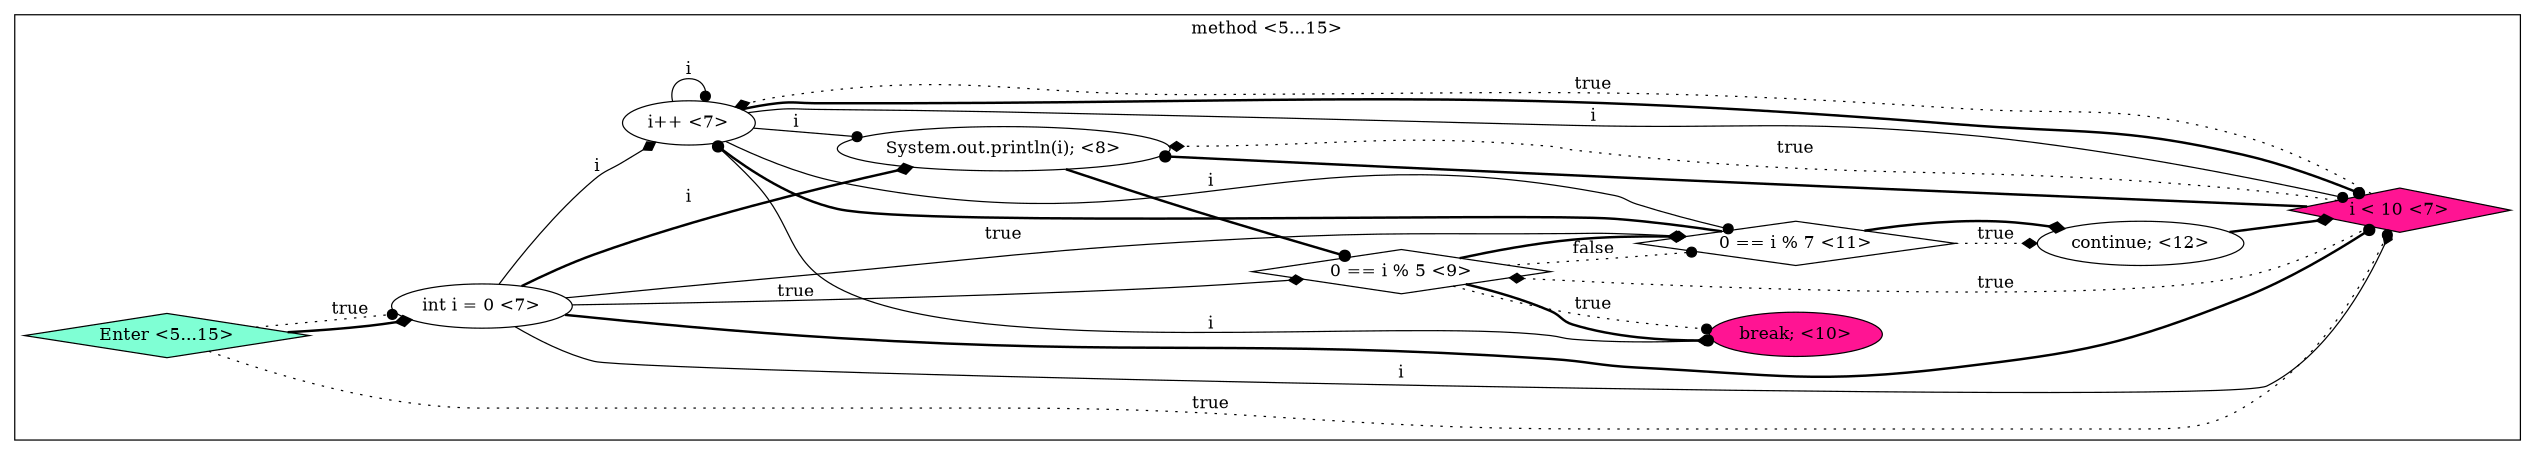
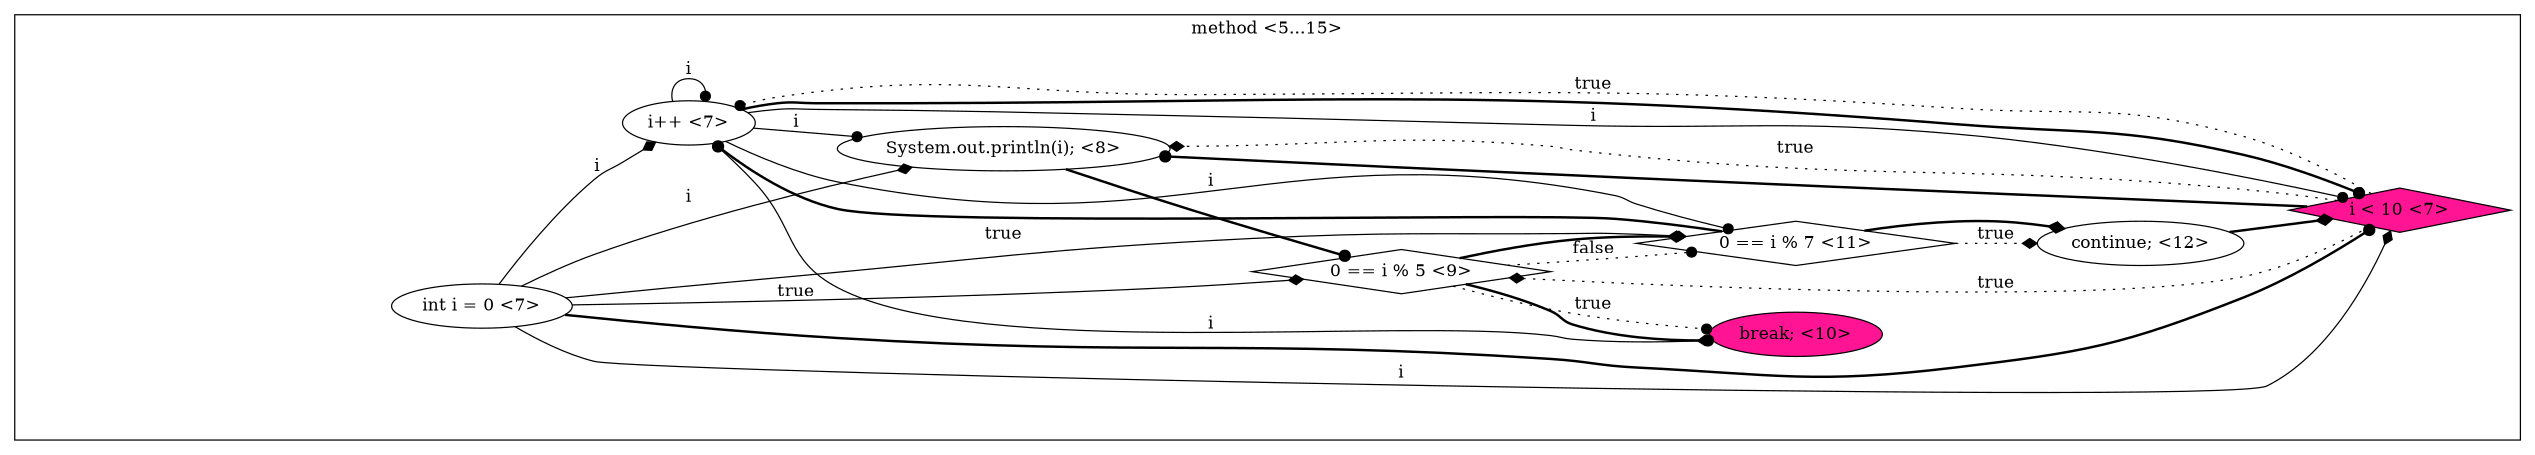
(1565, 93) -> (1565, 93)
(706, 219) -> (706, 219)
(167, 336) -> none
